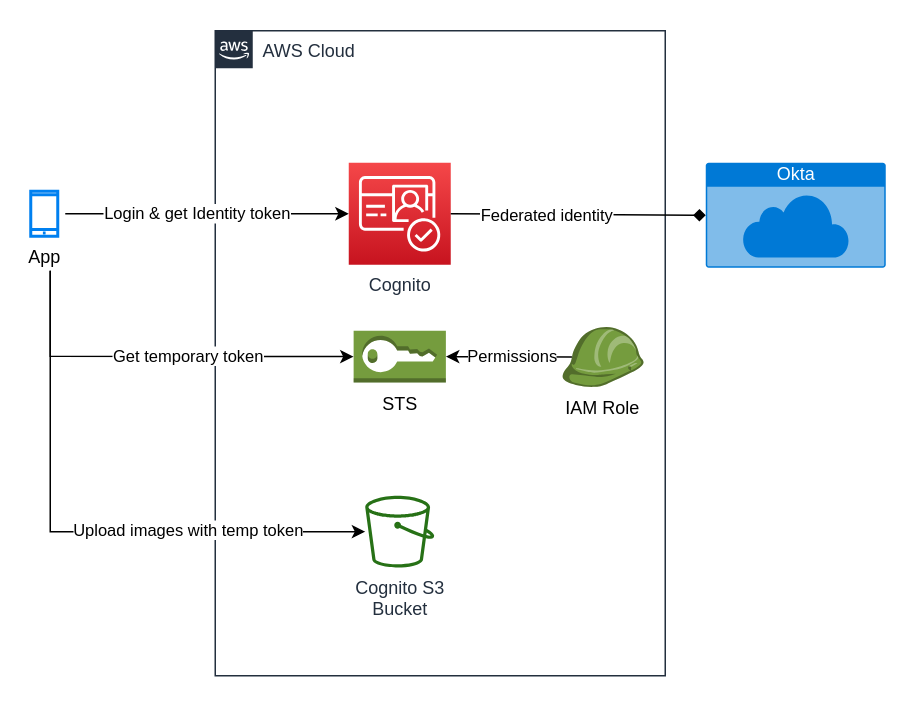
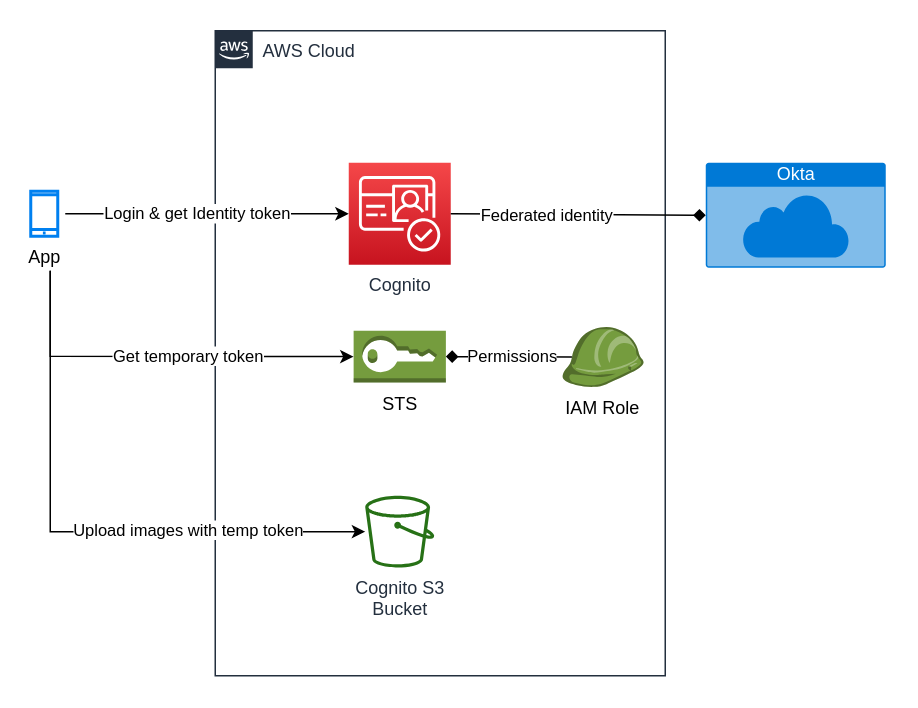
(457, 357) -> (458, 357)
